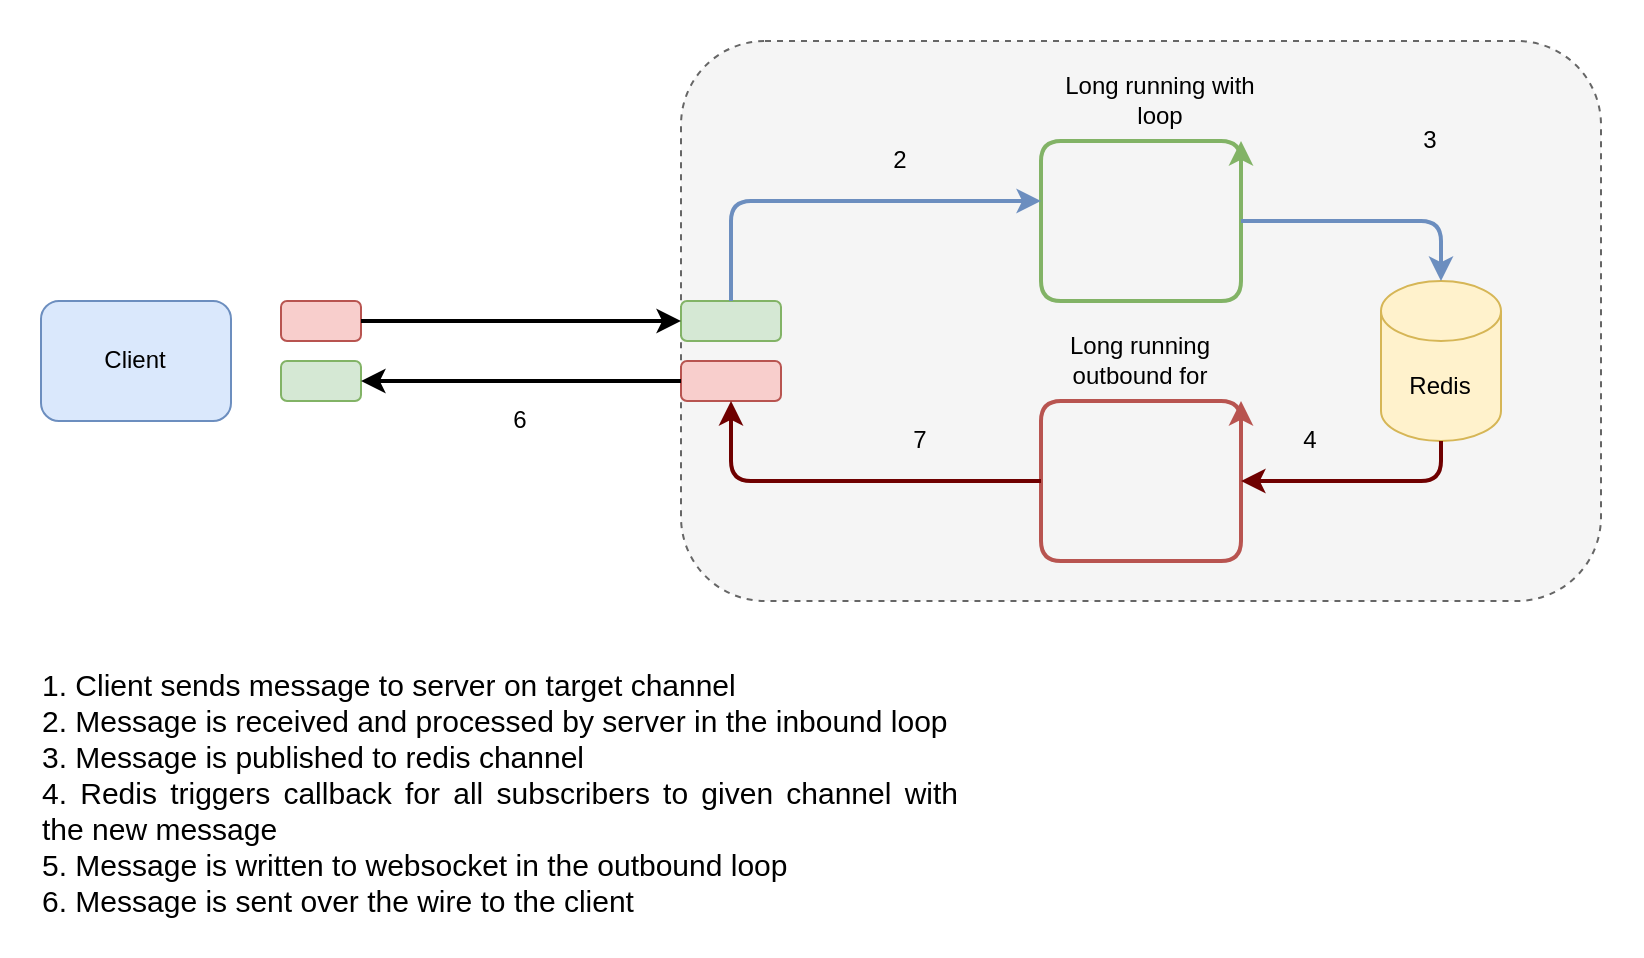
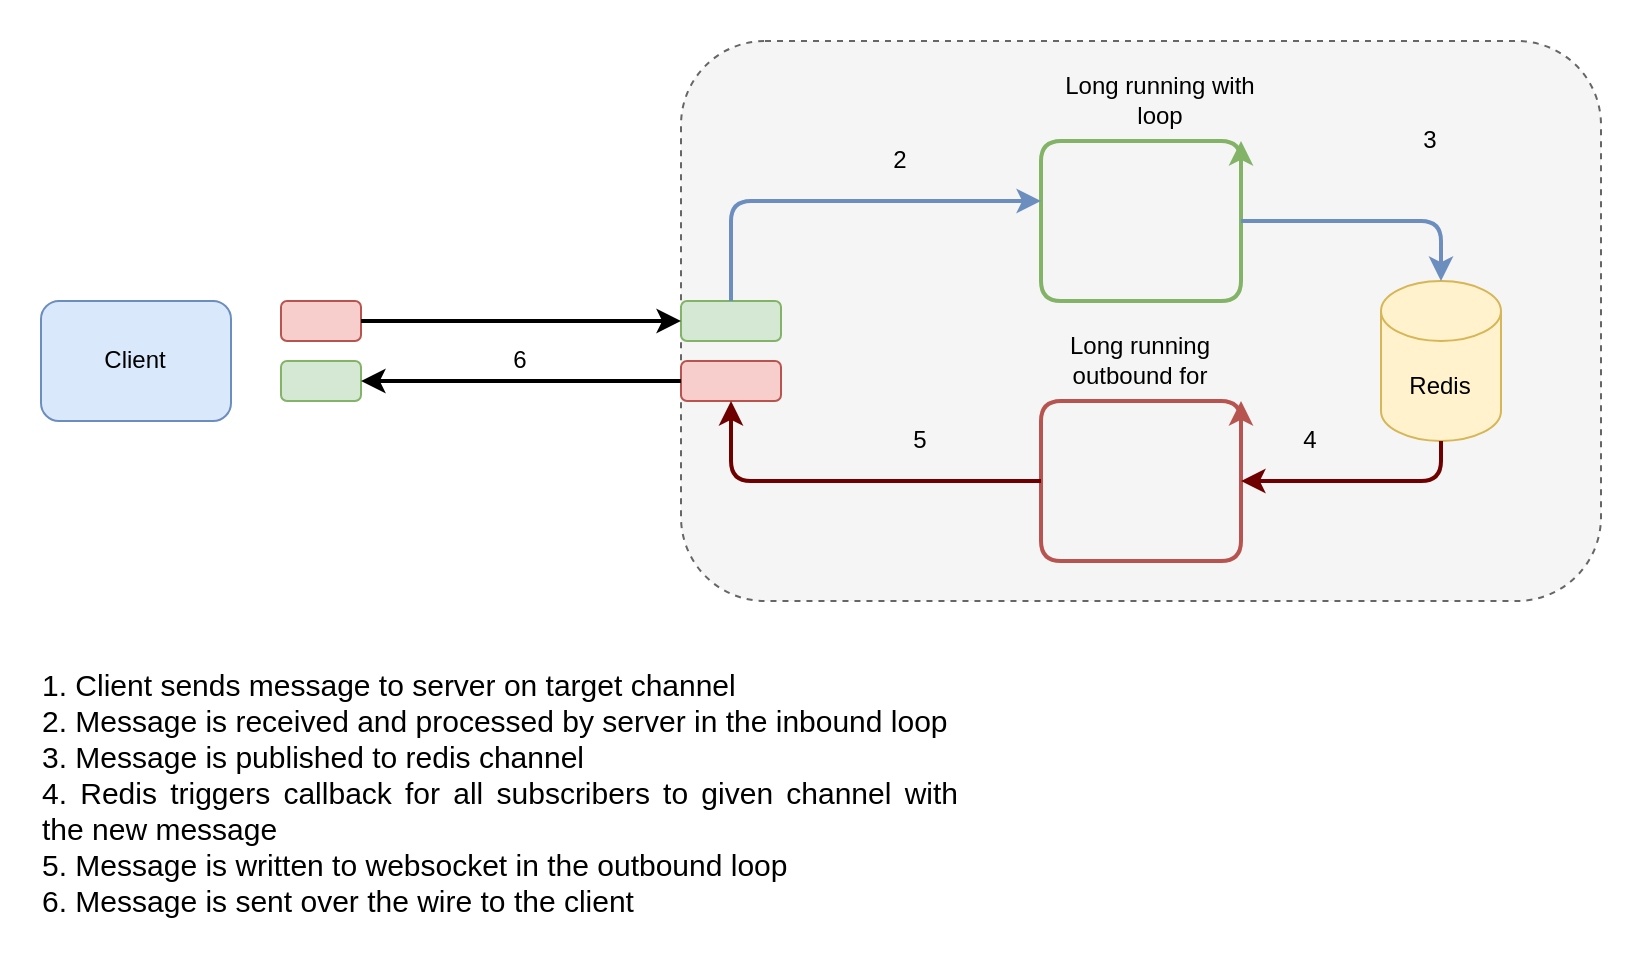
(521, 421) -> (521, 361)
(921, 441) -> (921, 441)
